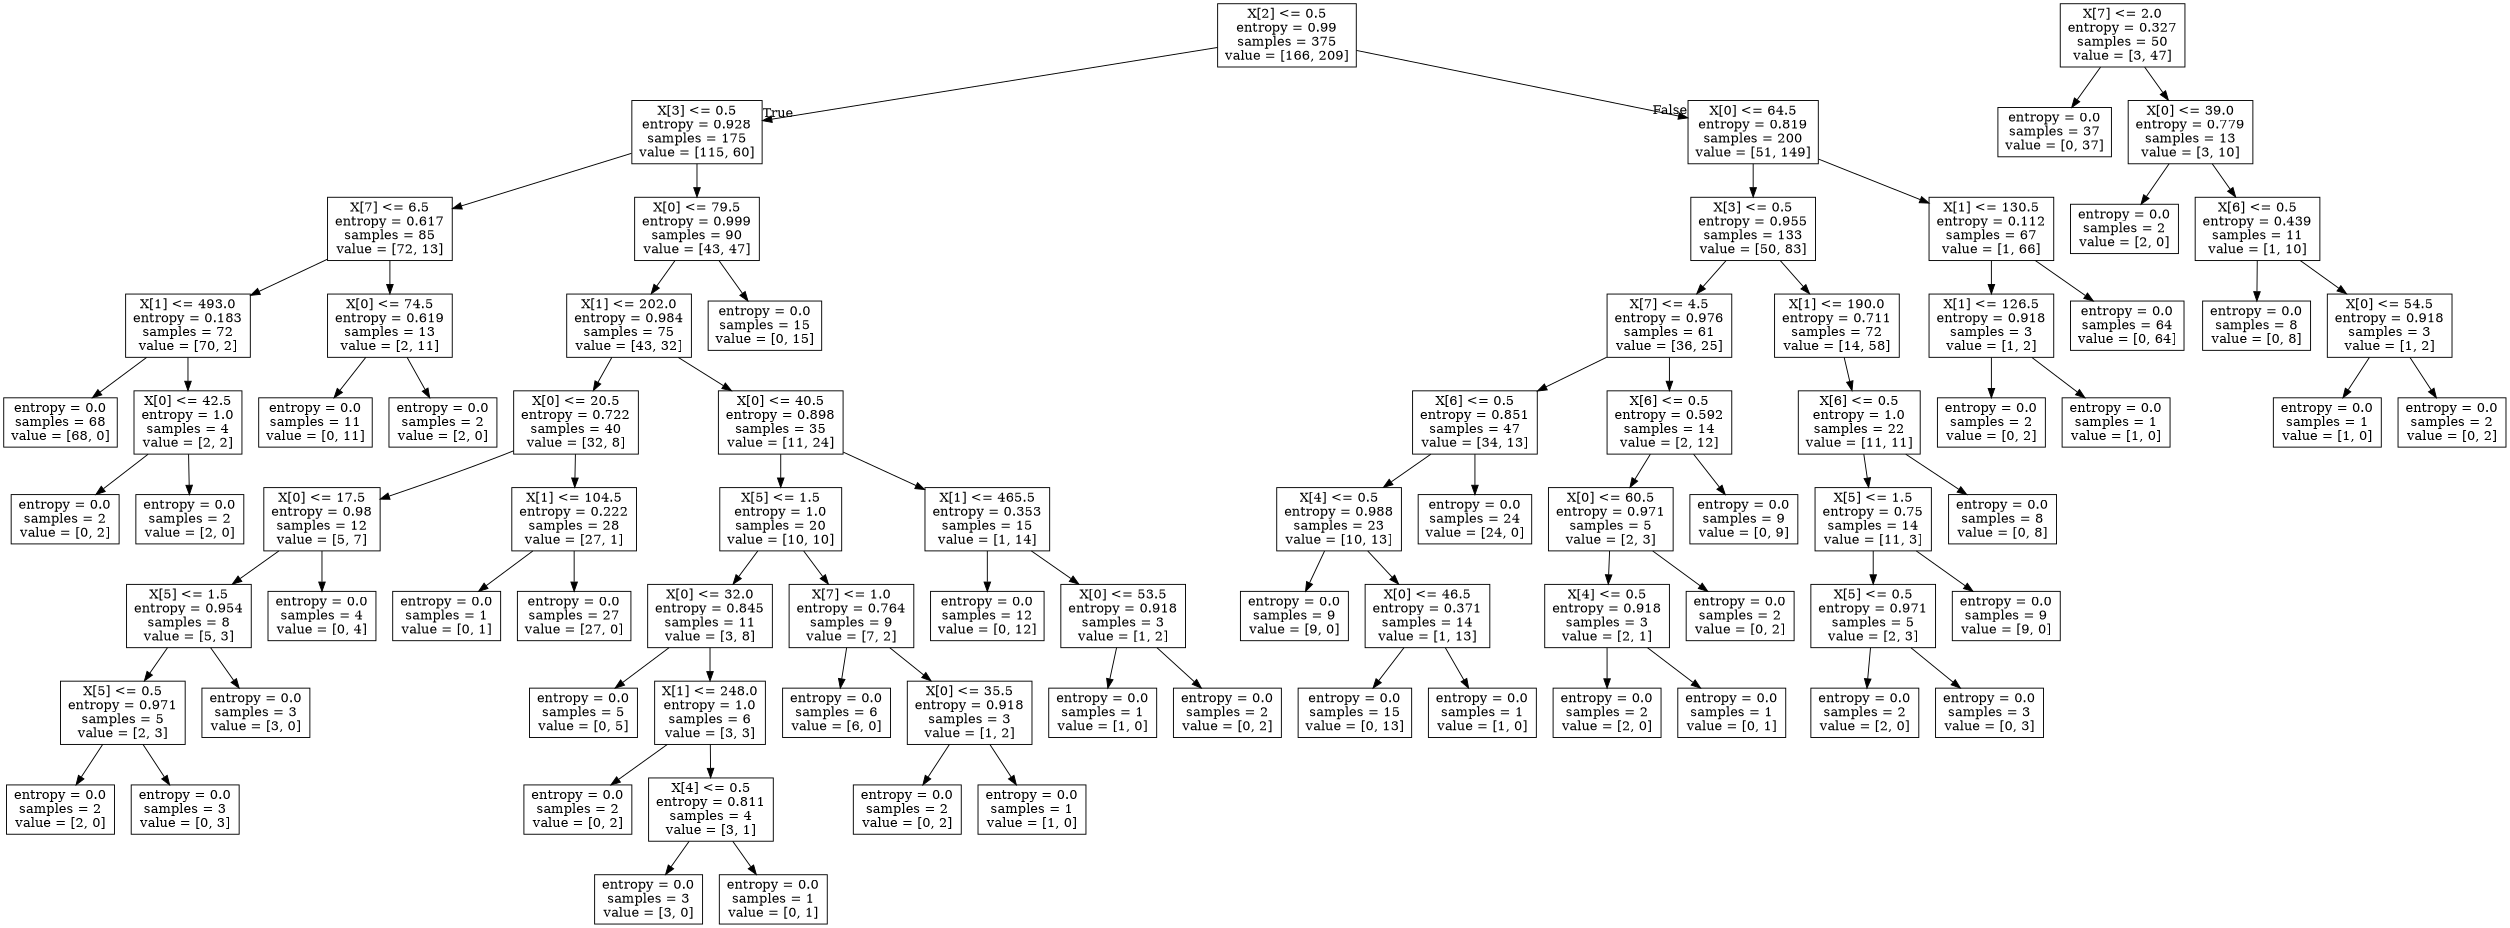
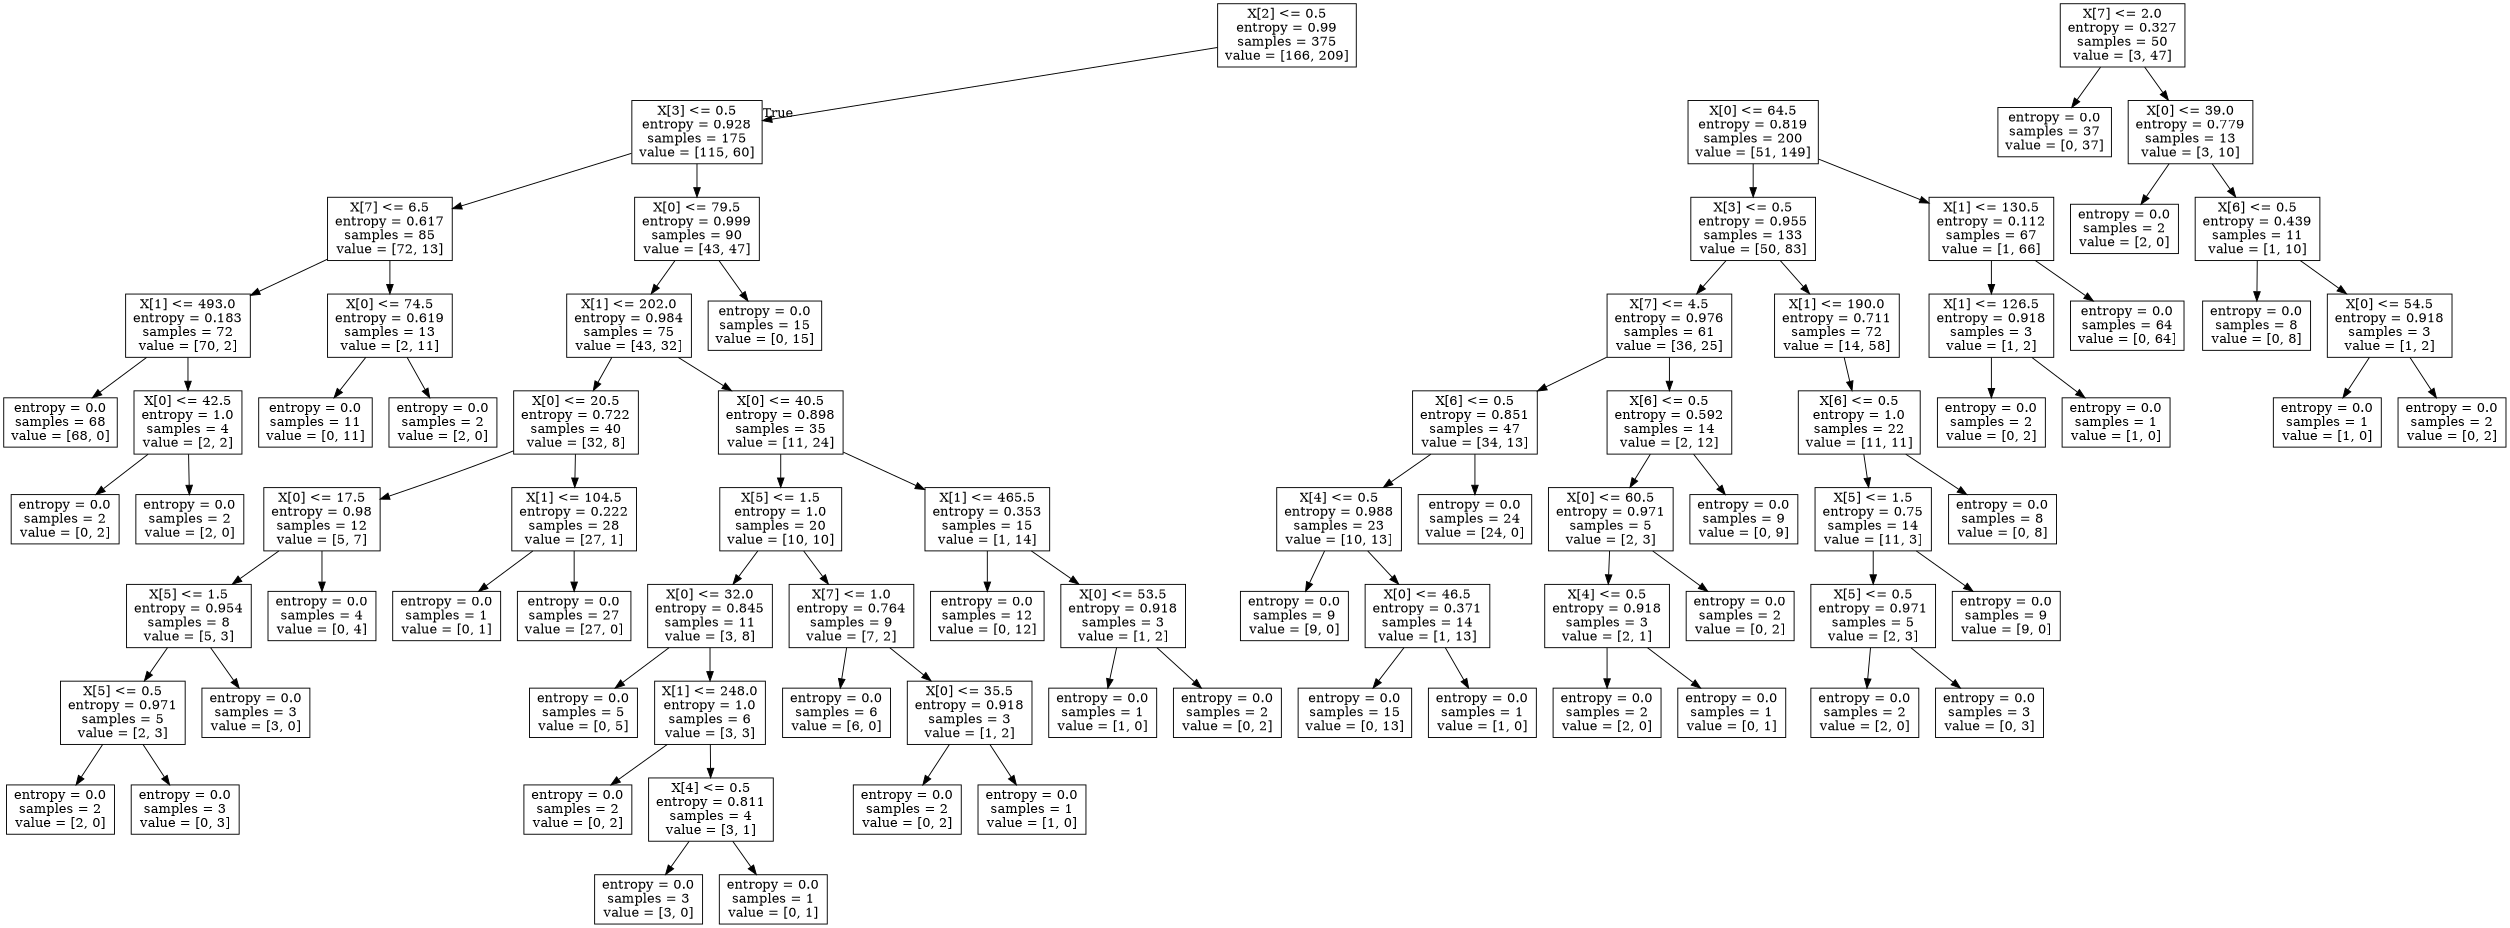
(1518, 83) -> none
